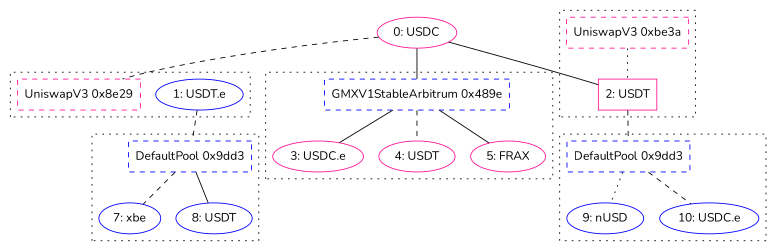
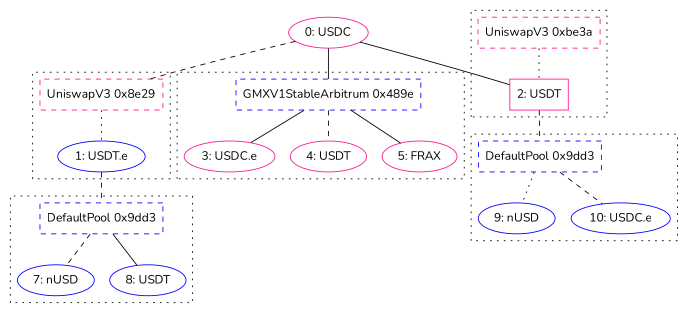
none -> (101, 126)
(130, 218) -> (56, 280)
